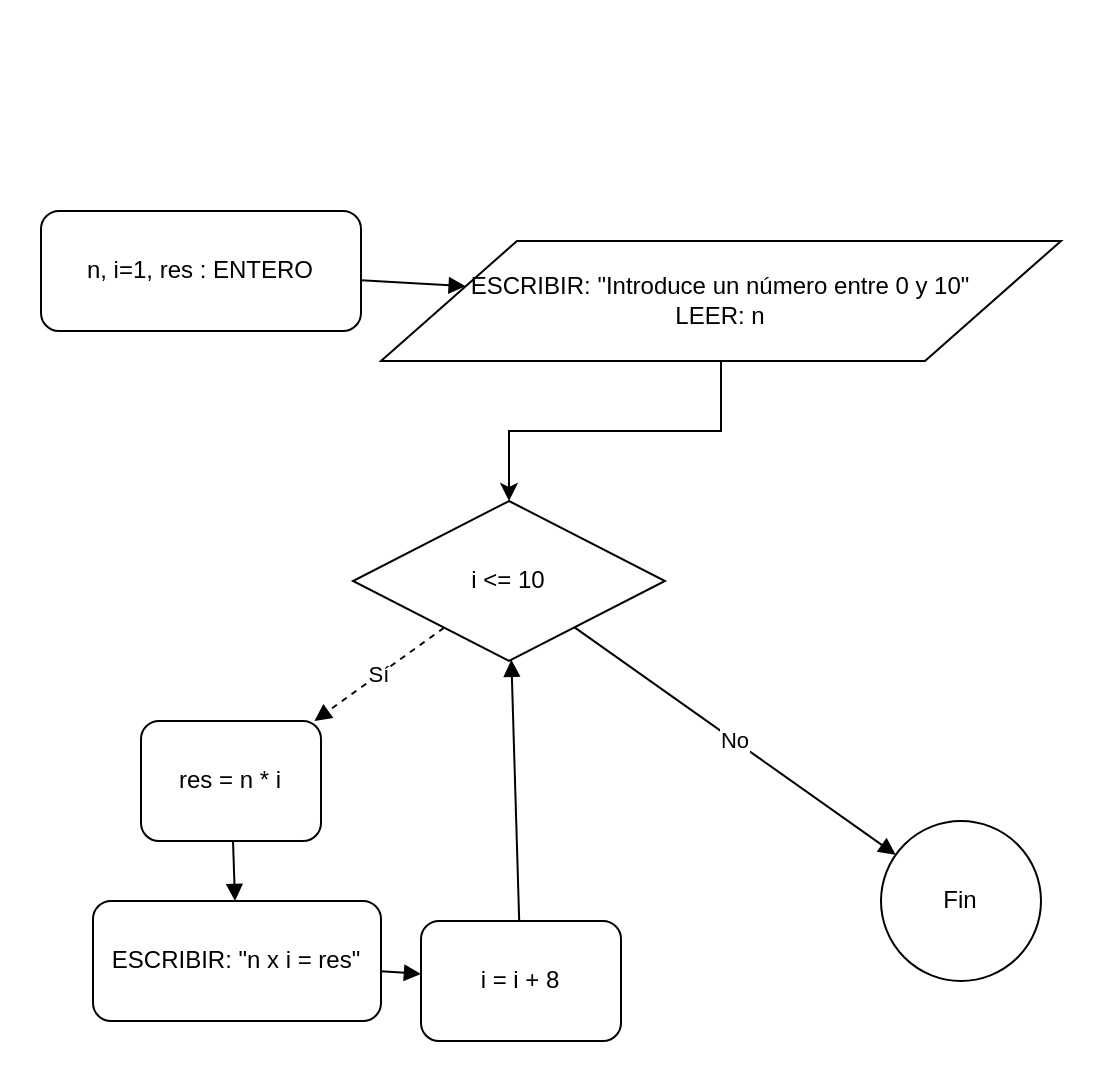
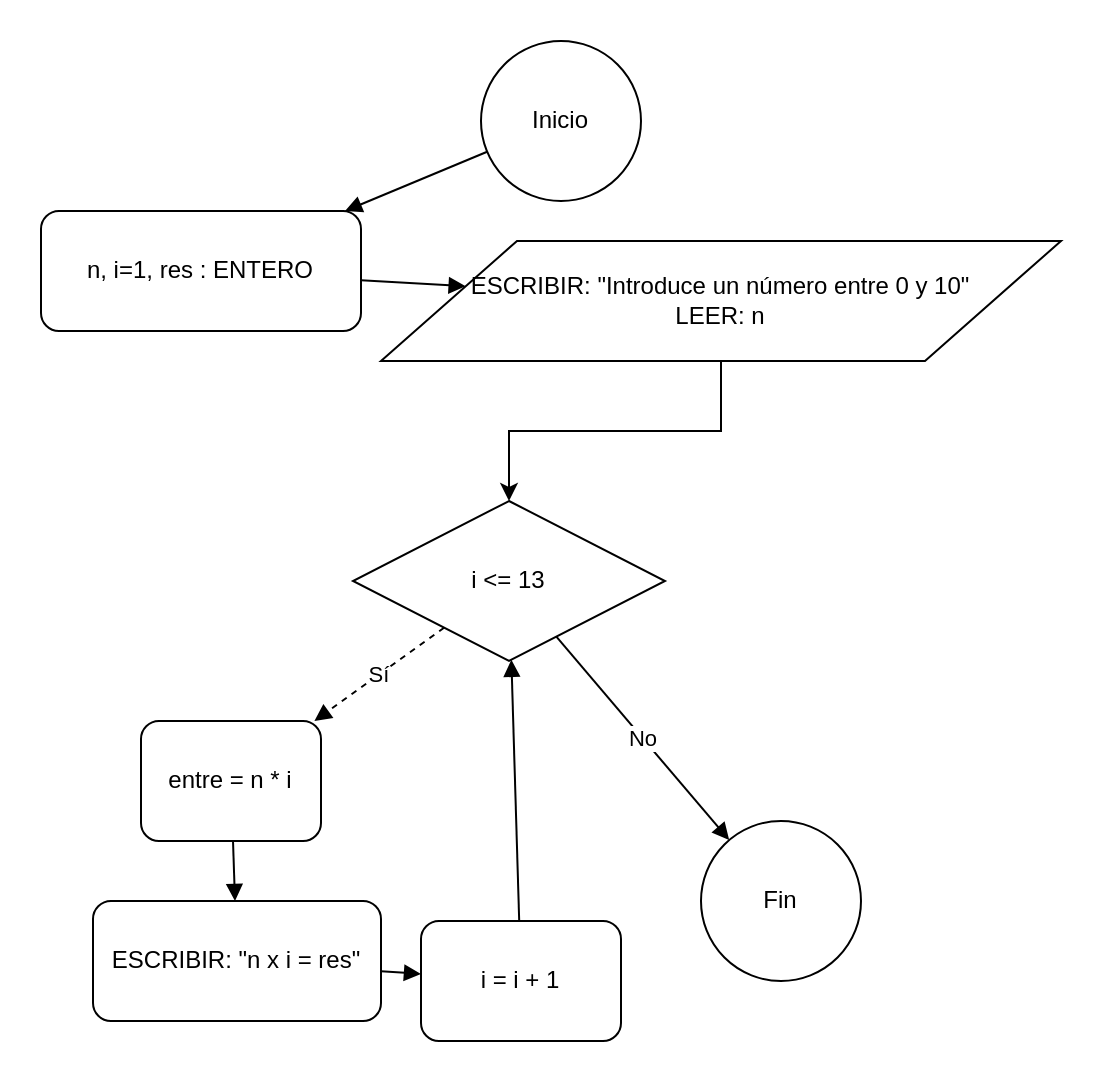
none -> (561, 121)
none -> (424, 178)
(509, 581) -> (509, 581)
(231, 781) -> (231, 781)
(961, 901) -> (781, 901)
(521, 981) -> (521, 981)
